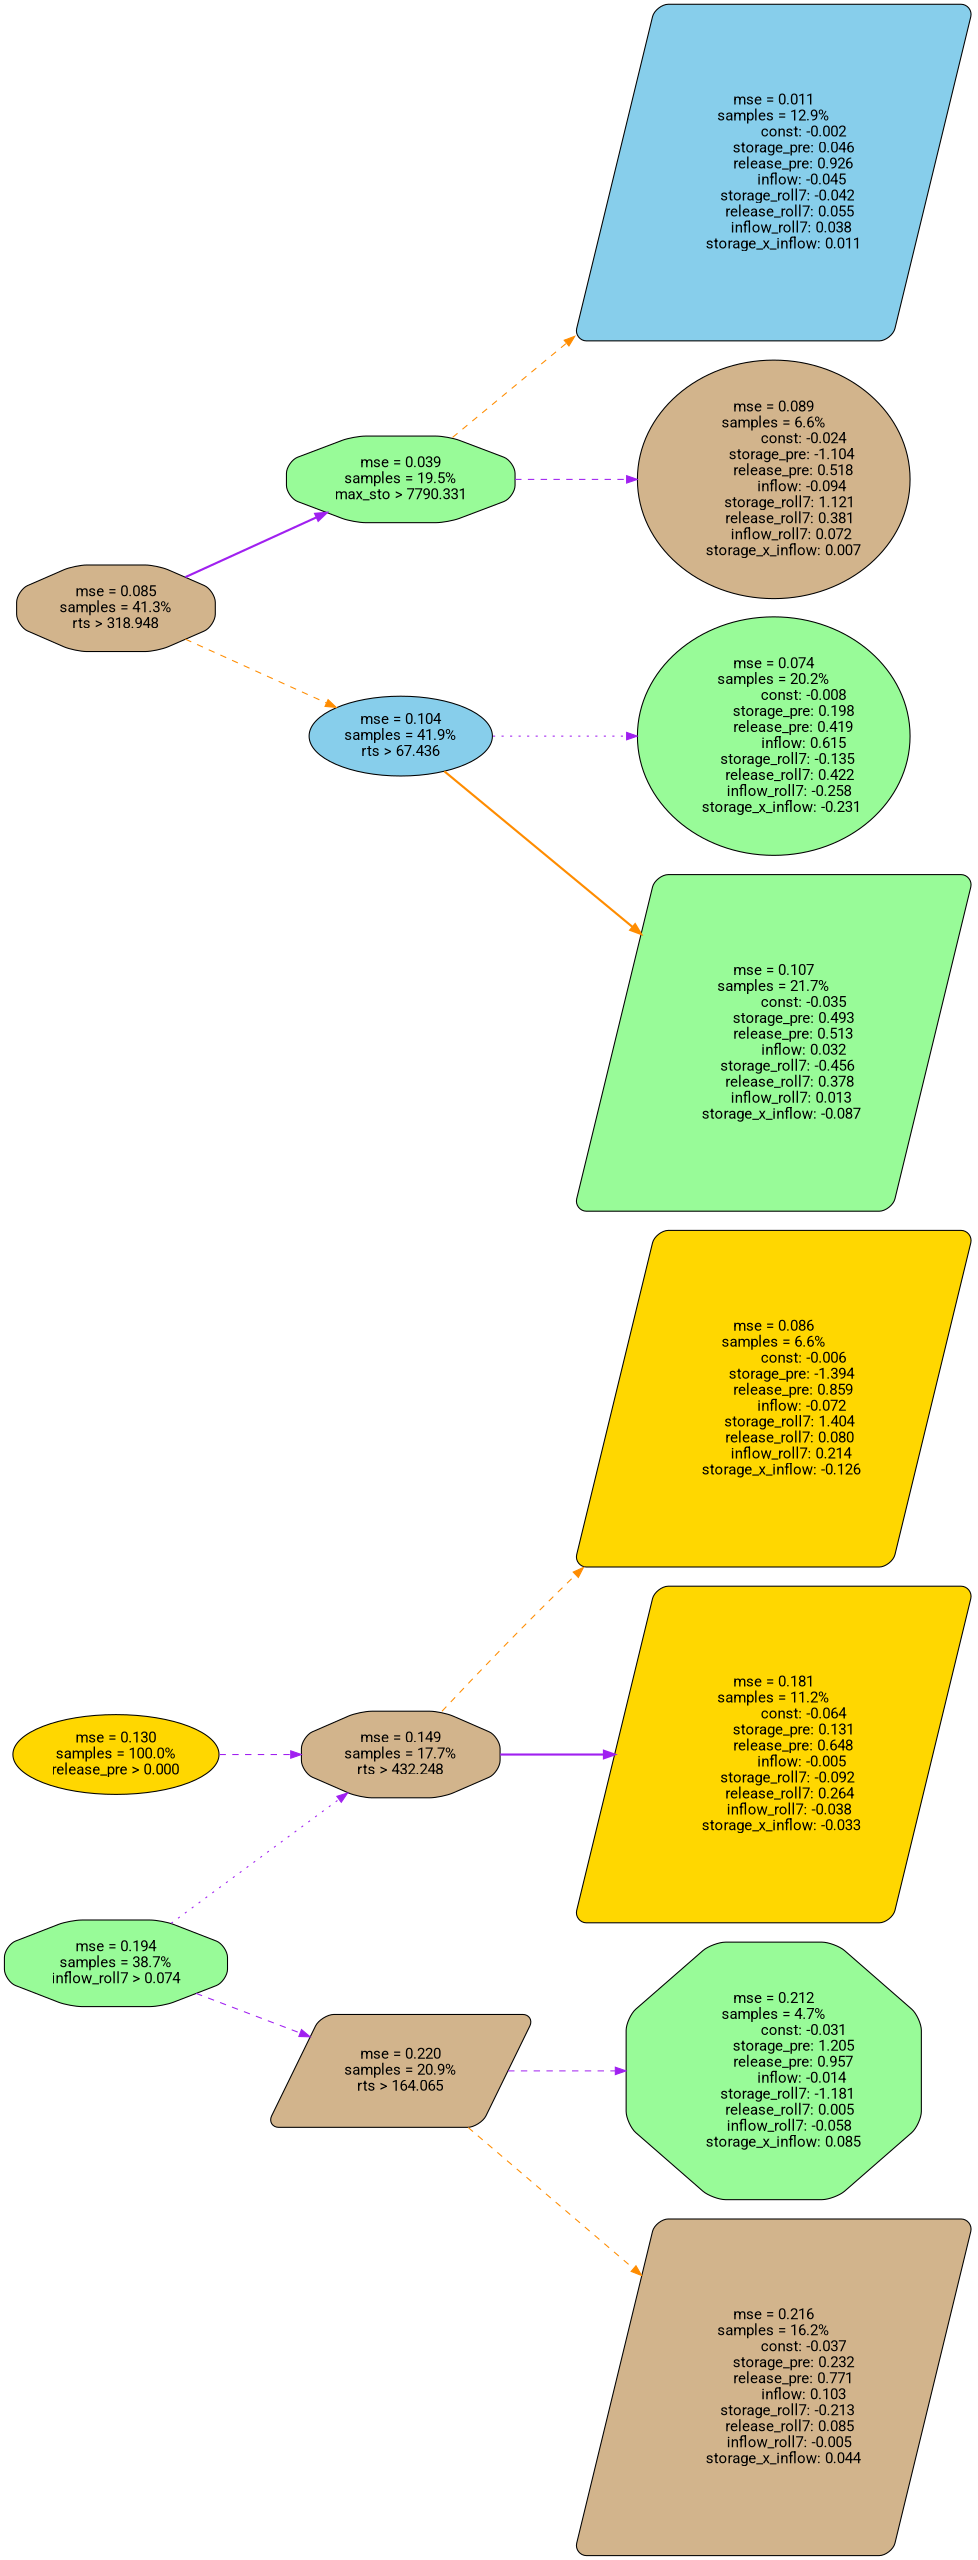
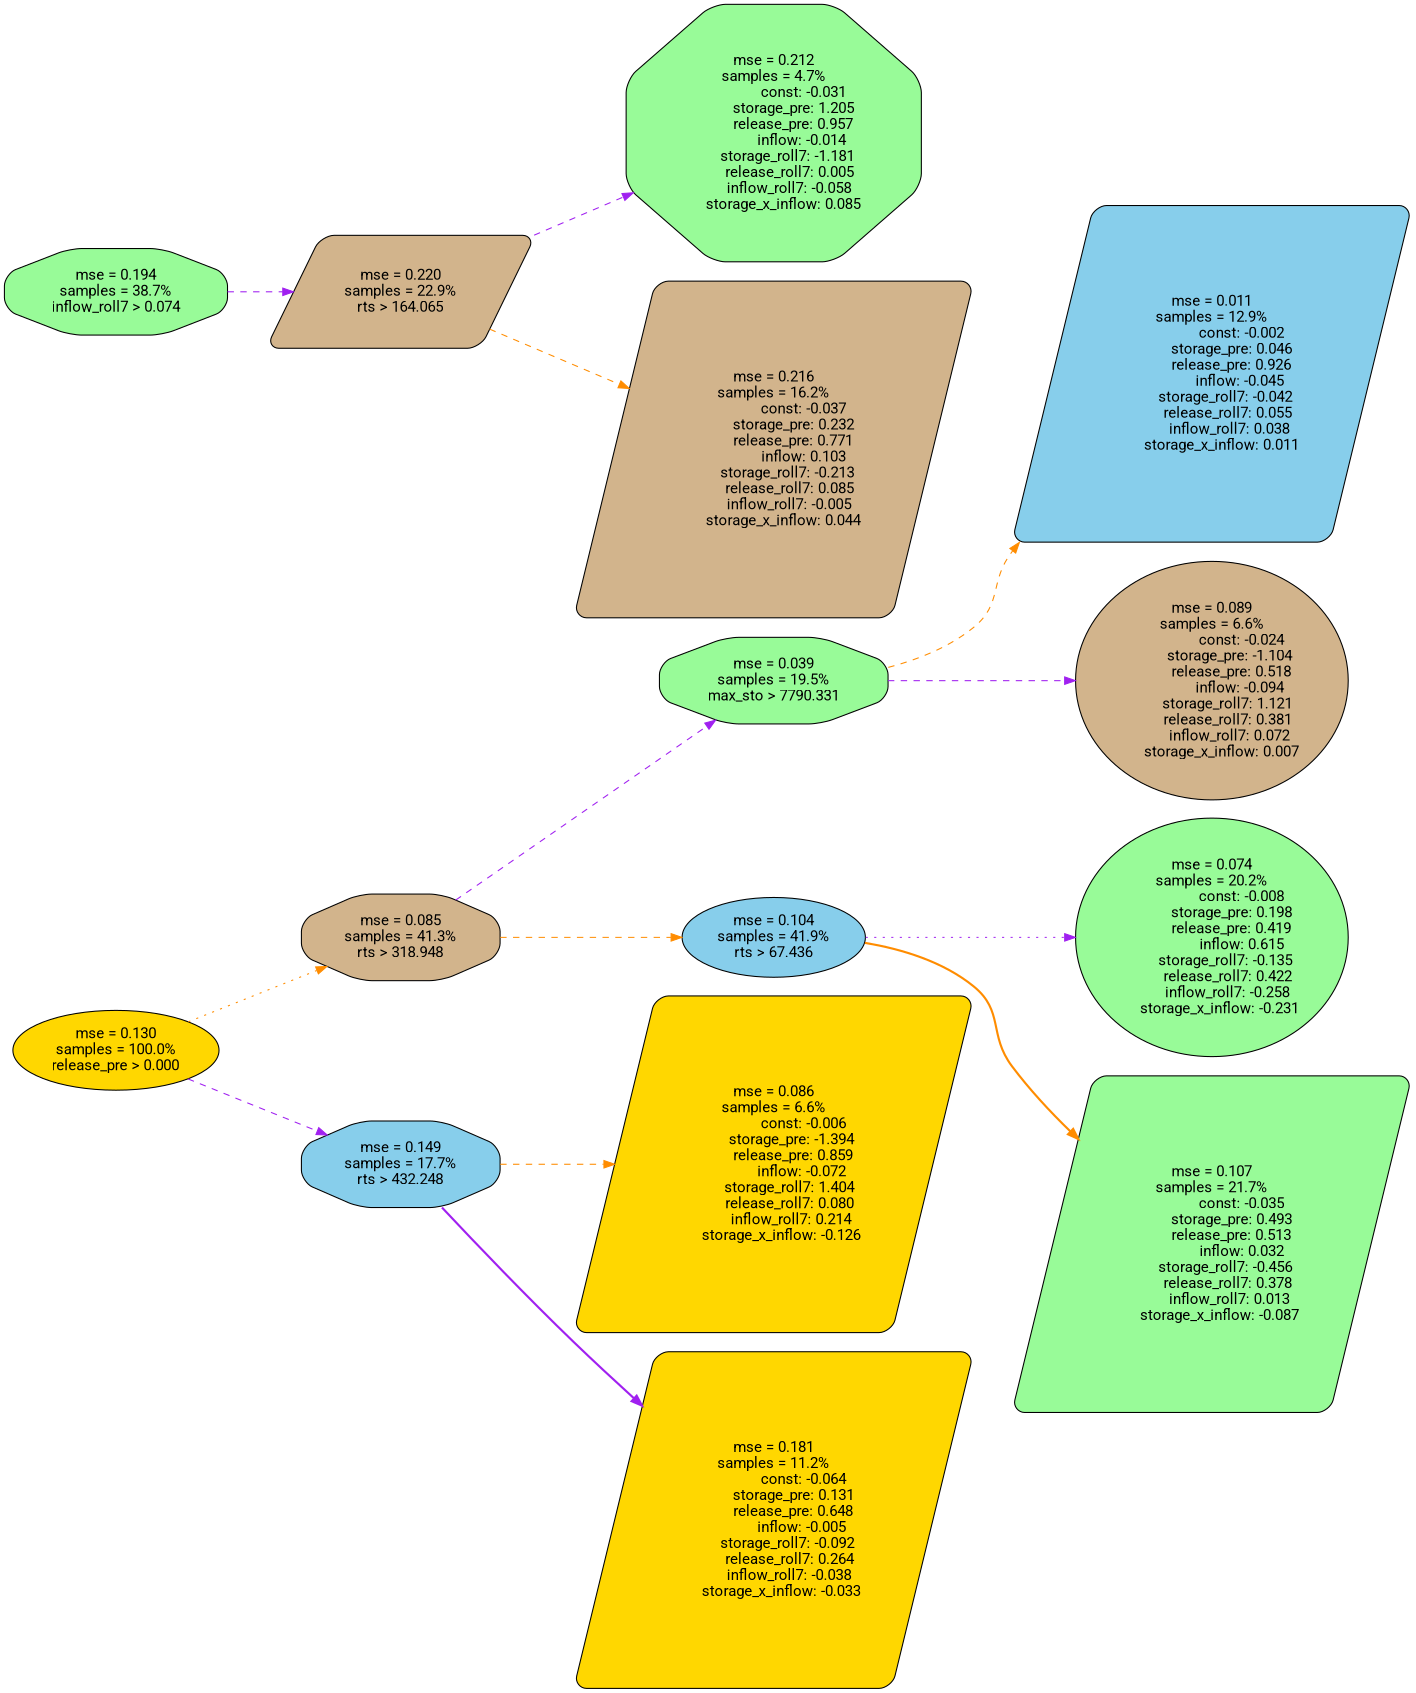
(251, 547) -> (581, 813)
none -> (253, 996)
(401, 1755) -> (401, 1164)
(255, 1861) -> none
(401, 2071) -> (401, 292)
